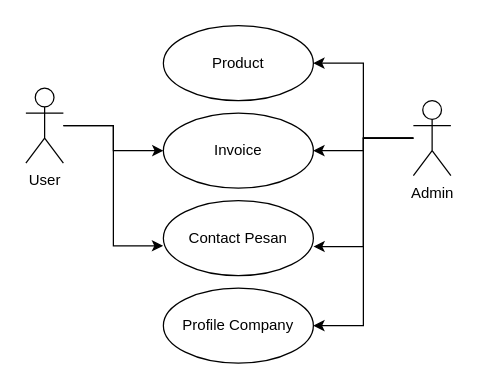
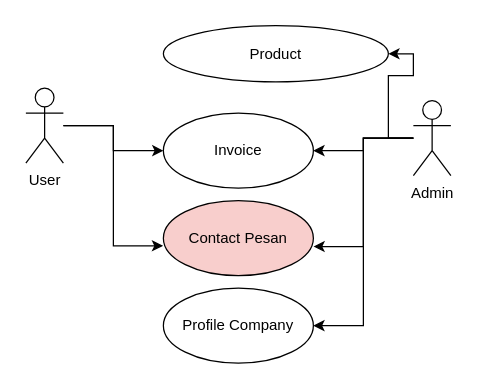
(238, 63) -> (276, 54)
(238, 238) -> (238, 238)
